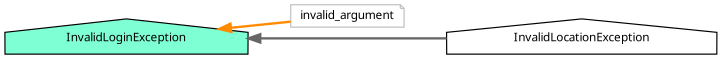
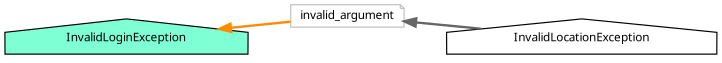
(353, 38) -> (449, 26)
